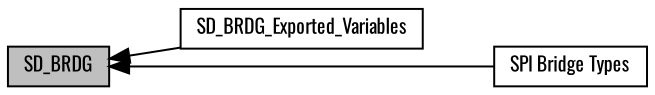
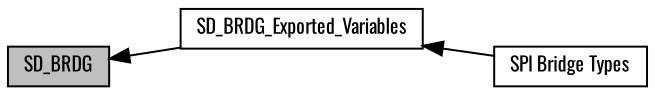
(312, 66) -> (468, 52)
